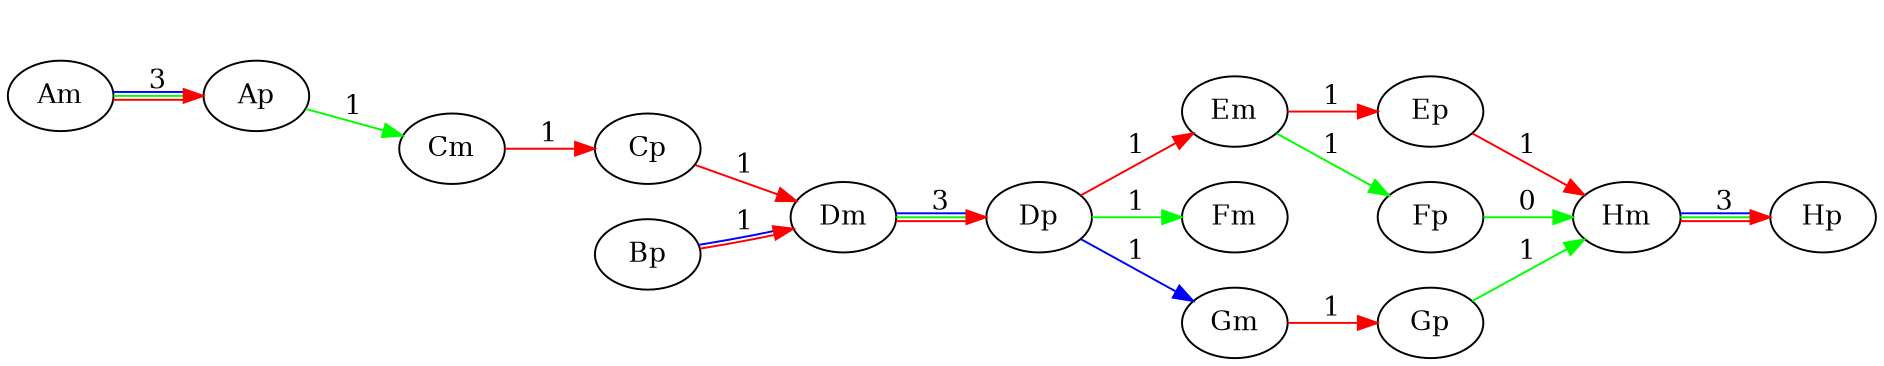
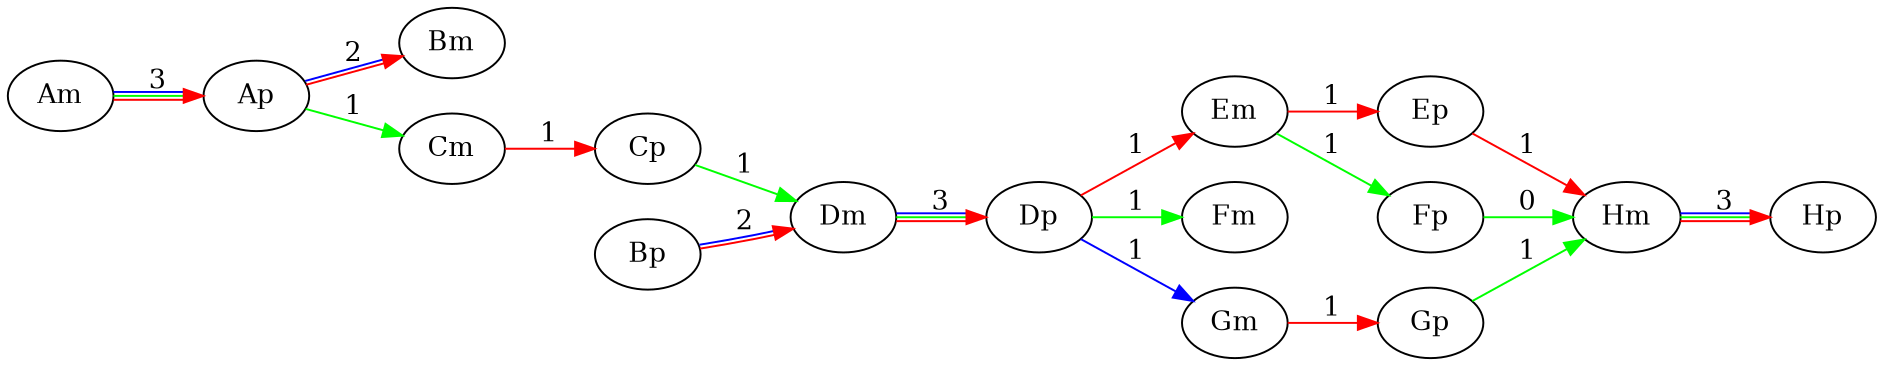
none -> (452, 43)
(736, 180) -> (736, 180)
(746, 222) -> (746, 222)
